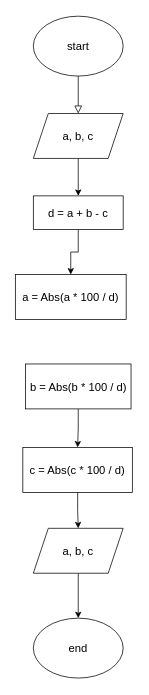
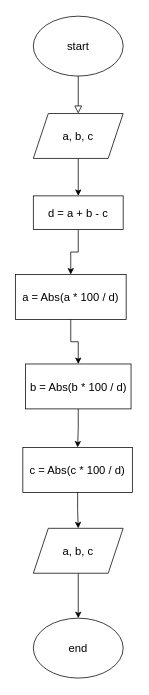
none -> (72, 341)
